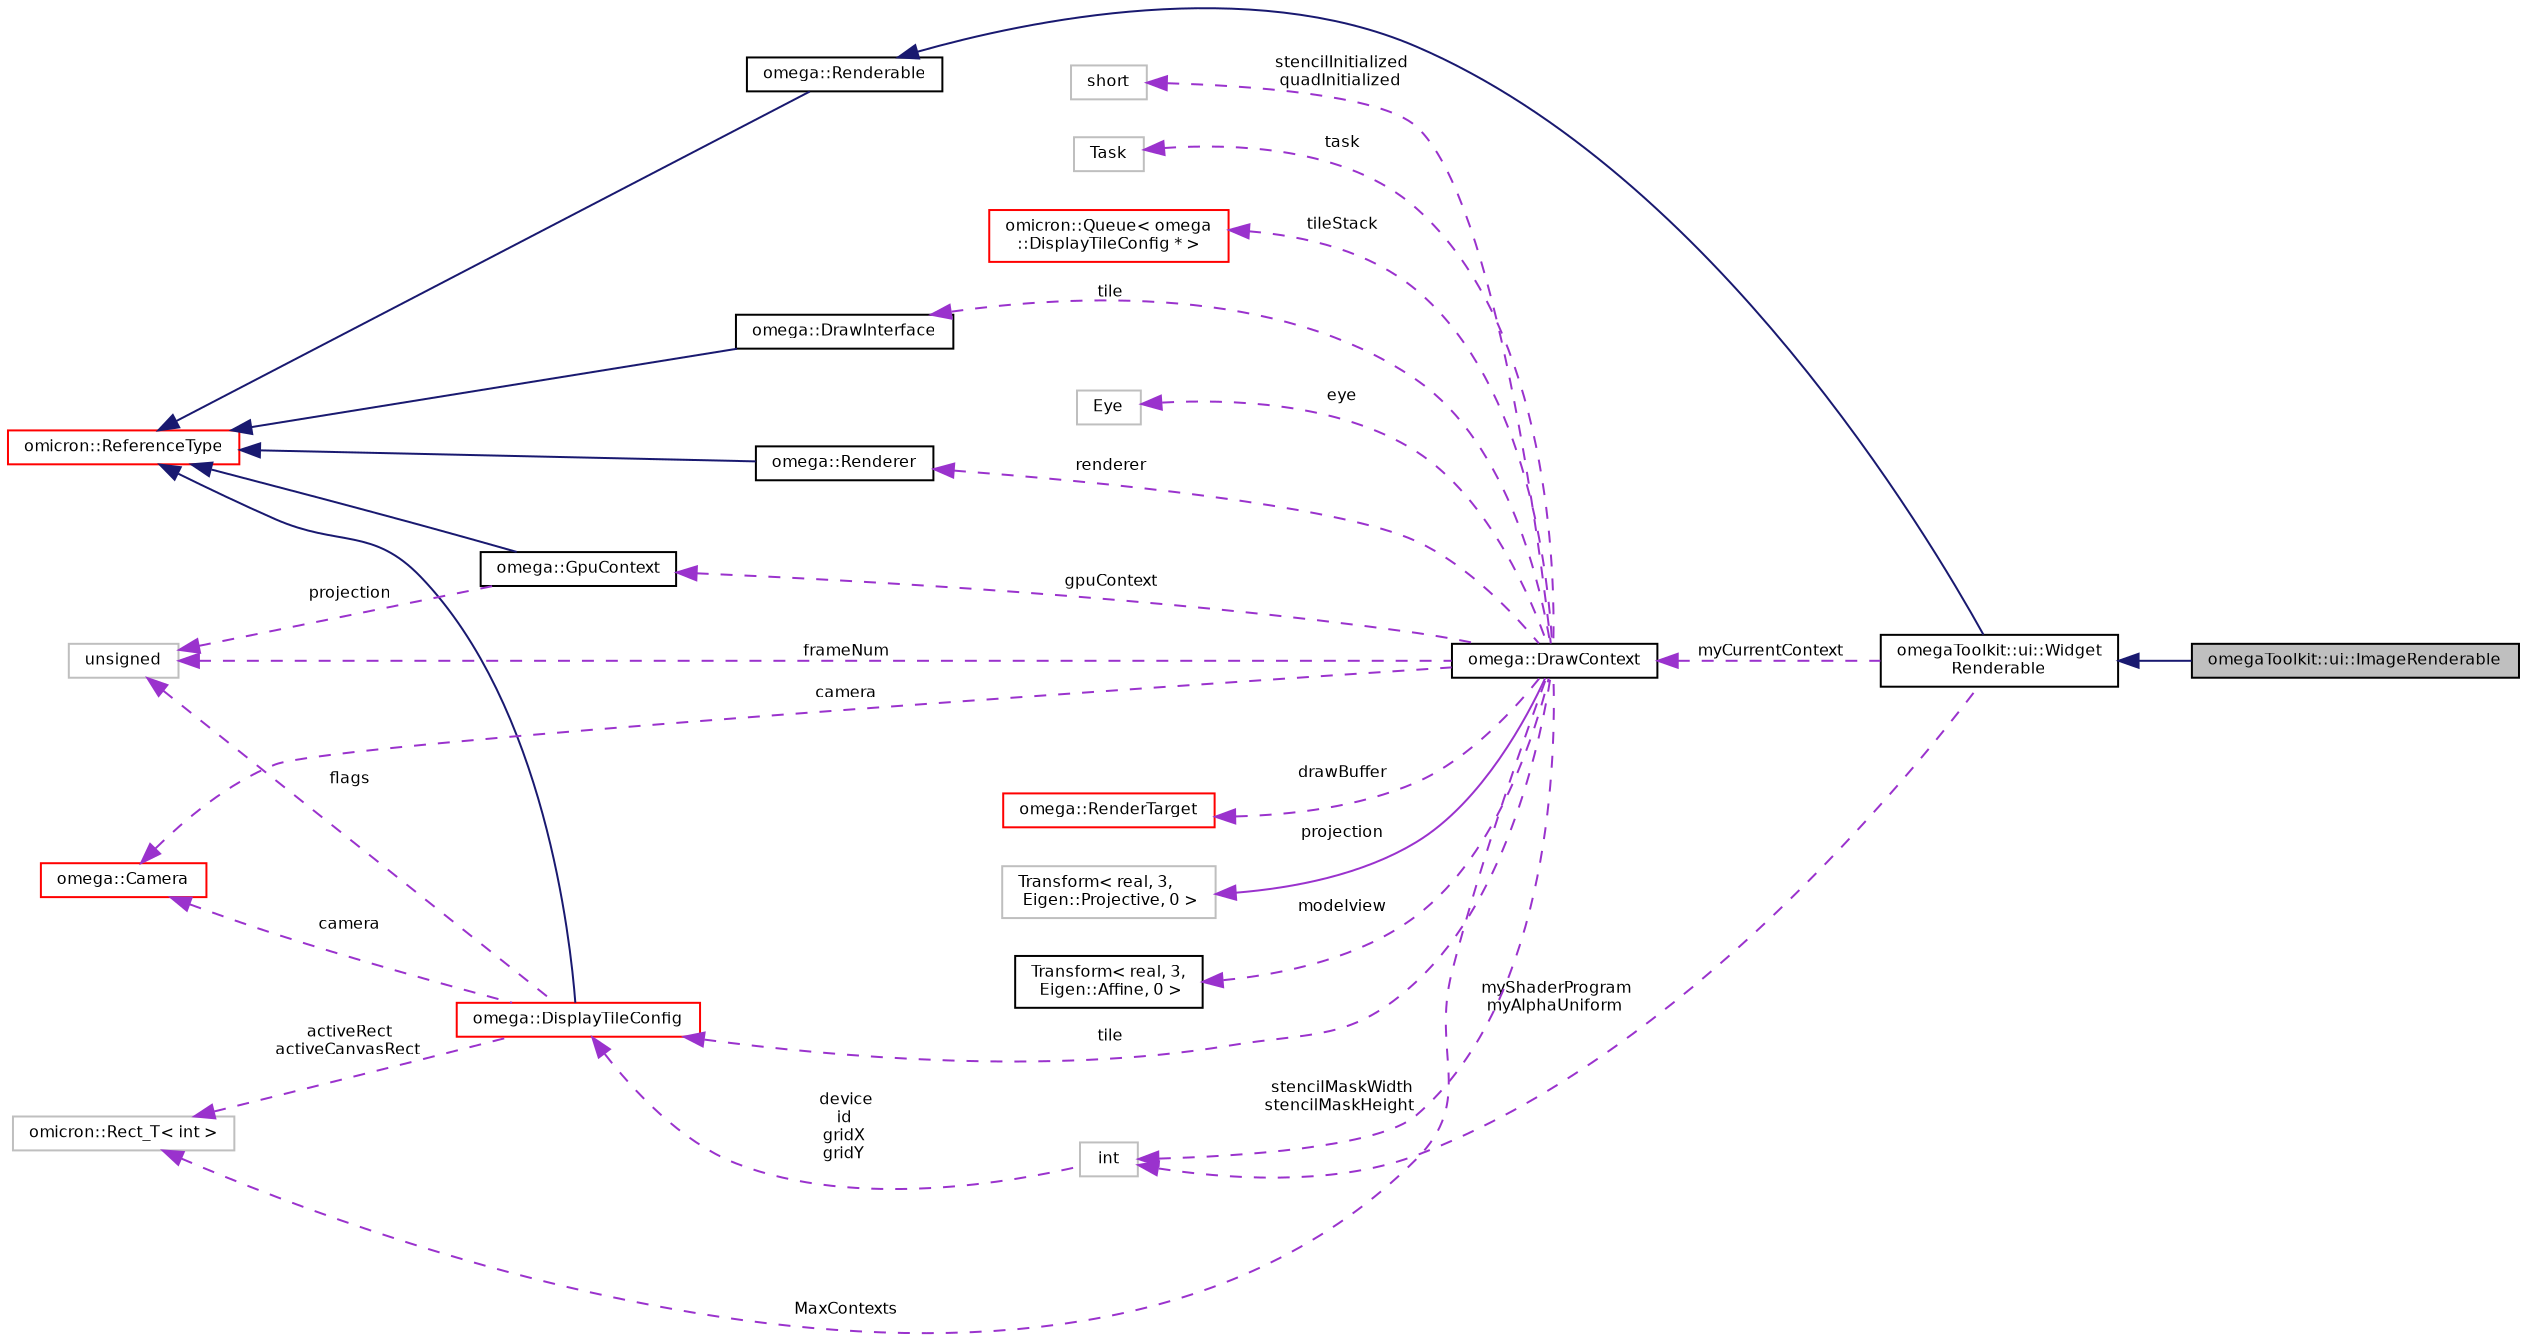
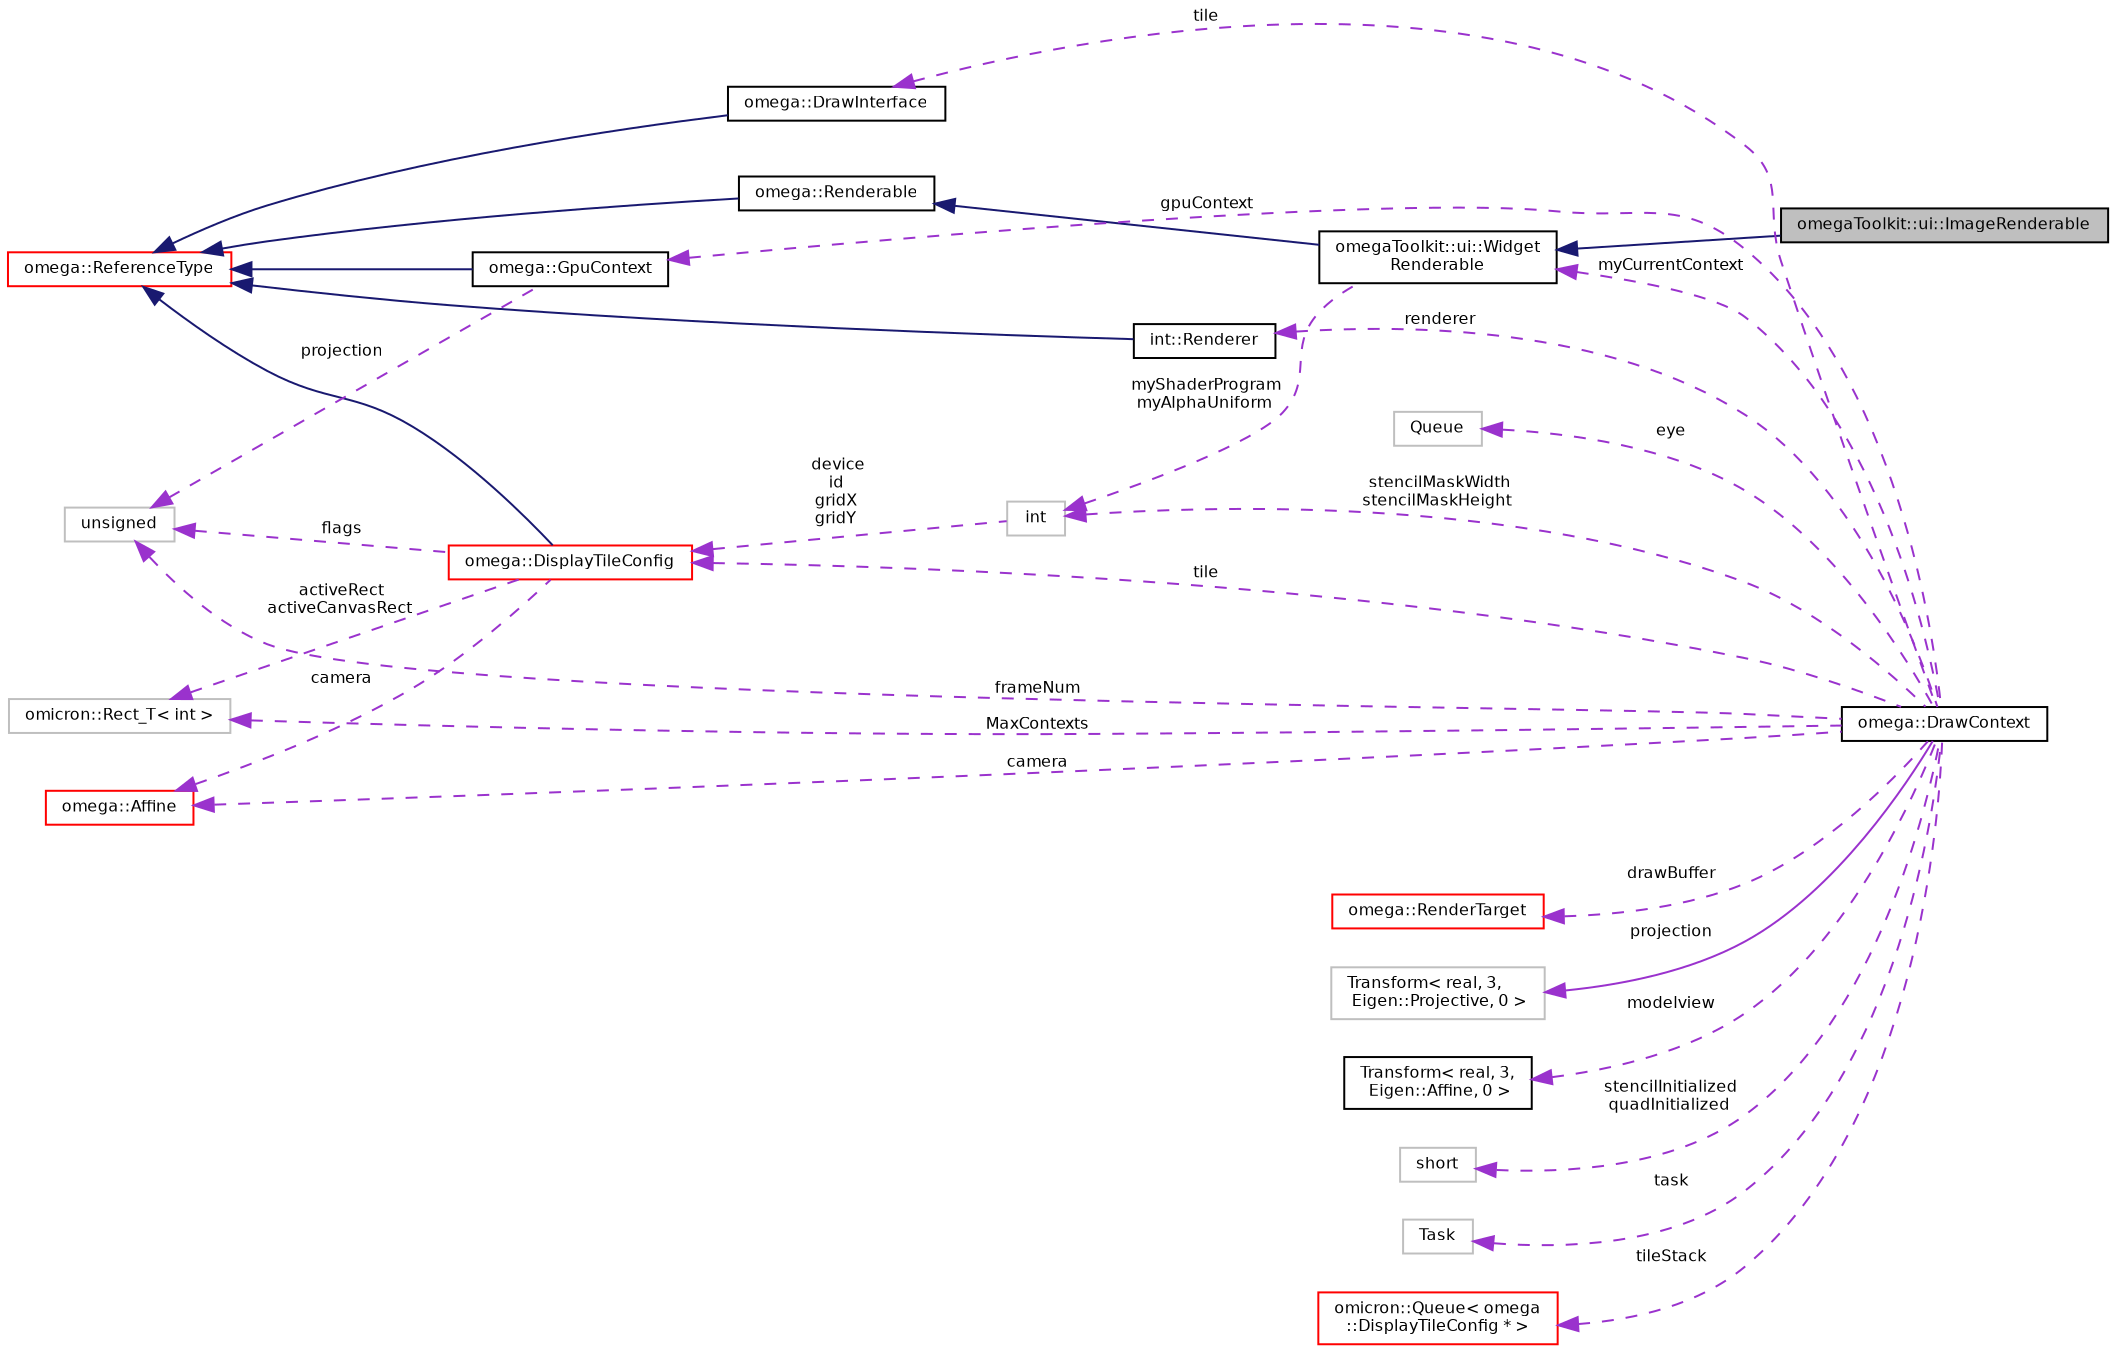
(1109, 407) -> (1438, 429)
(124, 447) -> (120, 269)
(845, 463) -> (1205, 341)
(1779, 661) -> (1806, 380)
(124, 880) -> (120, 808)
